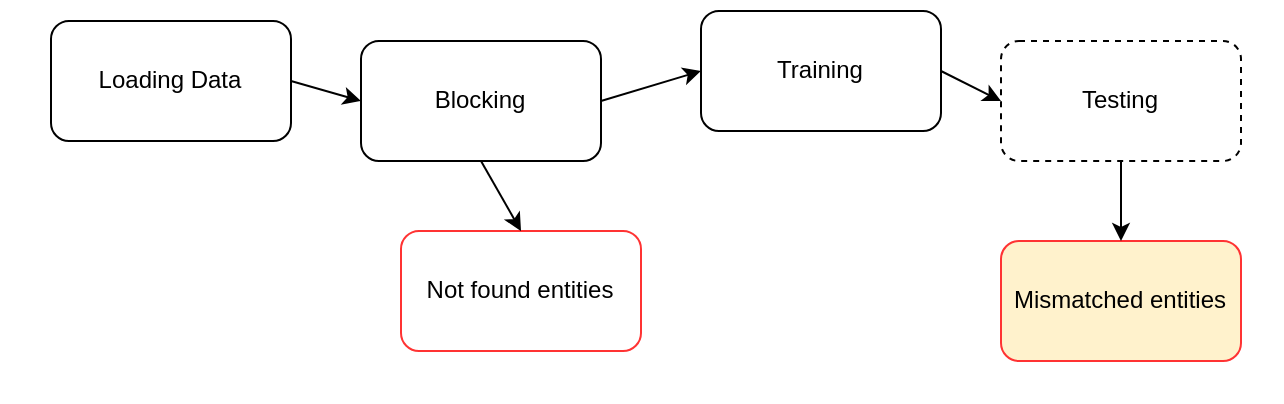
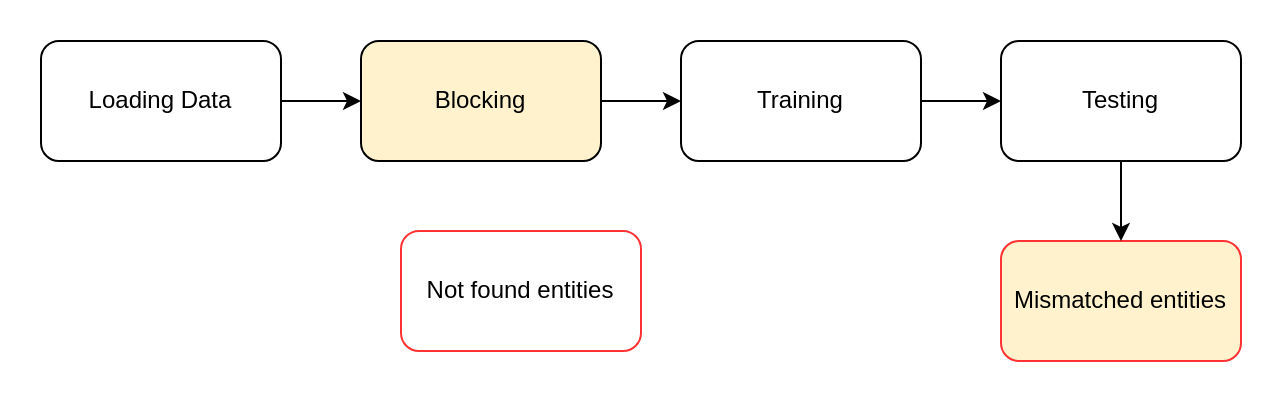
(821, 71) -> (801, 101)
(171, 81) -> (161, 101)
(481, 101) -> (481, 101)
(1121, 101) -> (1121, 101)
(498, 190) -> none
